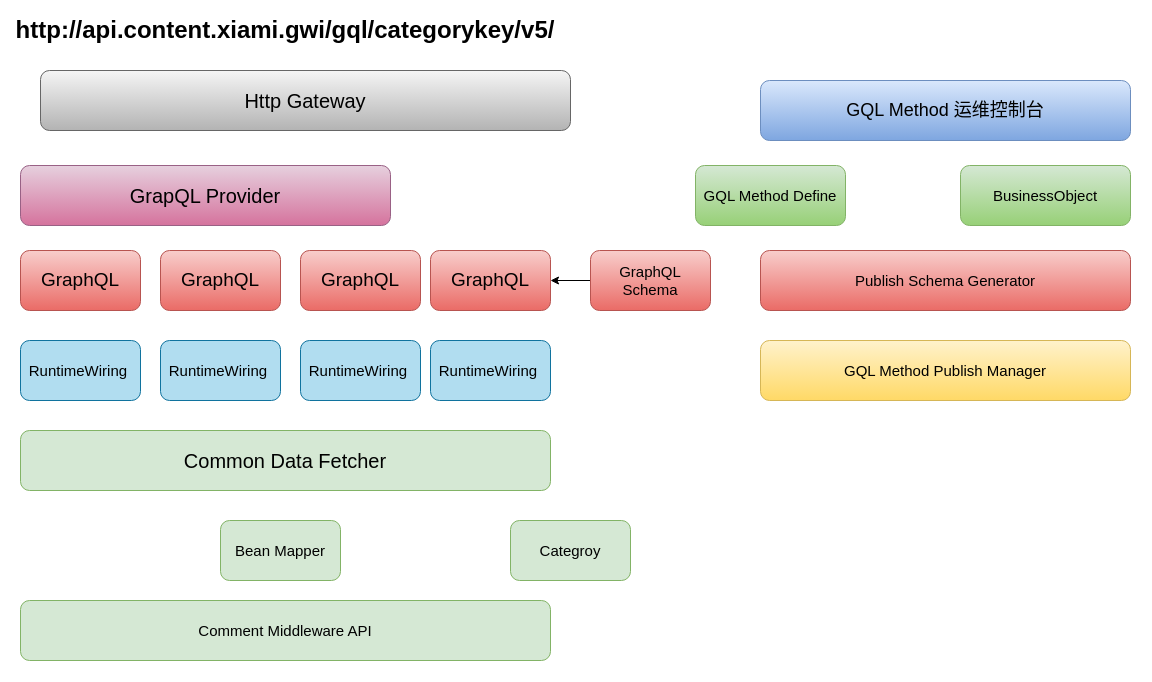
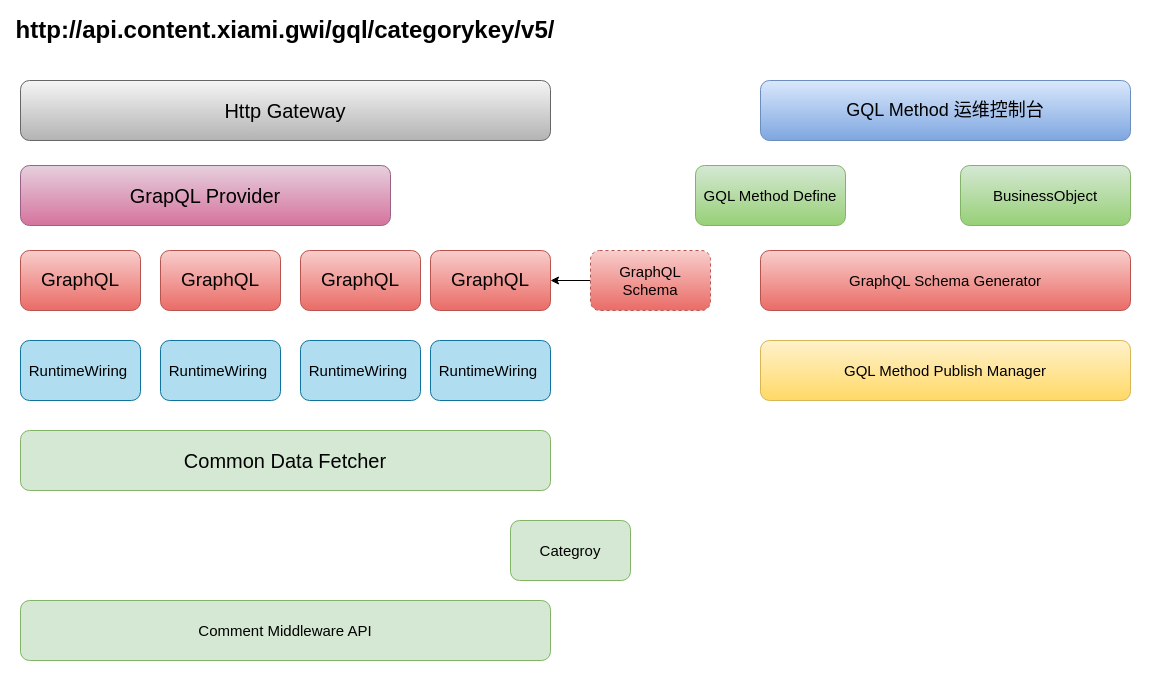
(306, 101) -> (286, 111)
(651, 281) -> (651, 281)
(946, 281) -> (946, 281)
(281, 551) -> none
